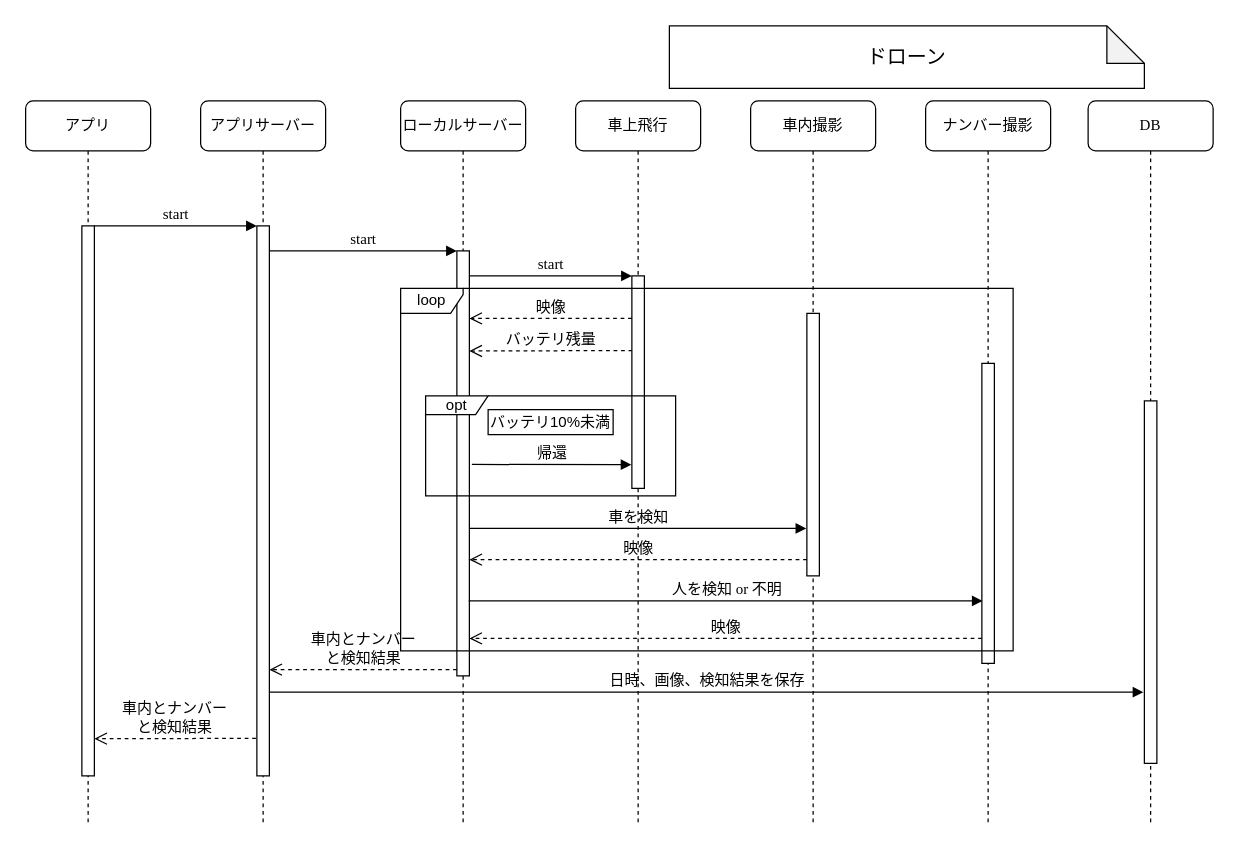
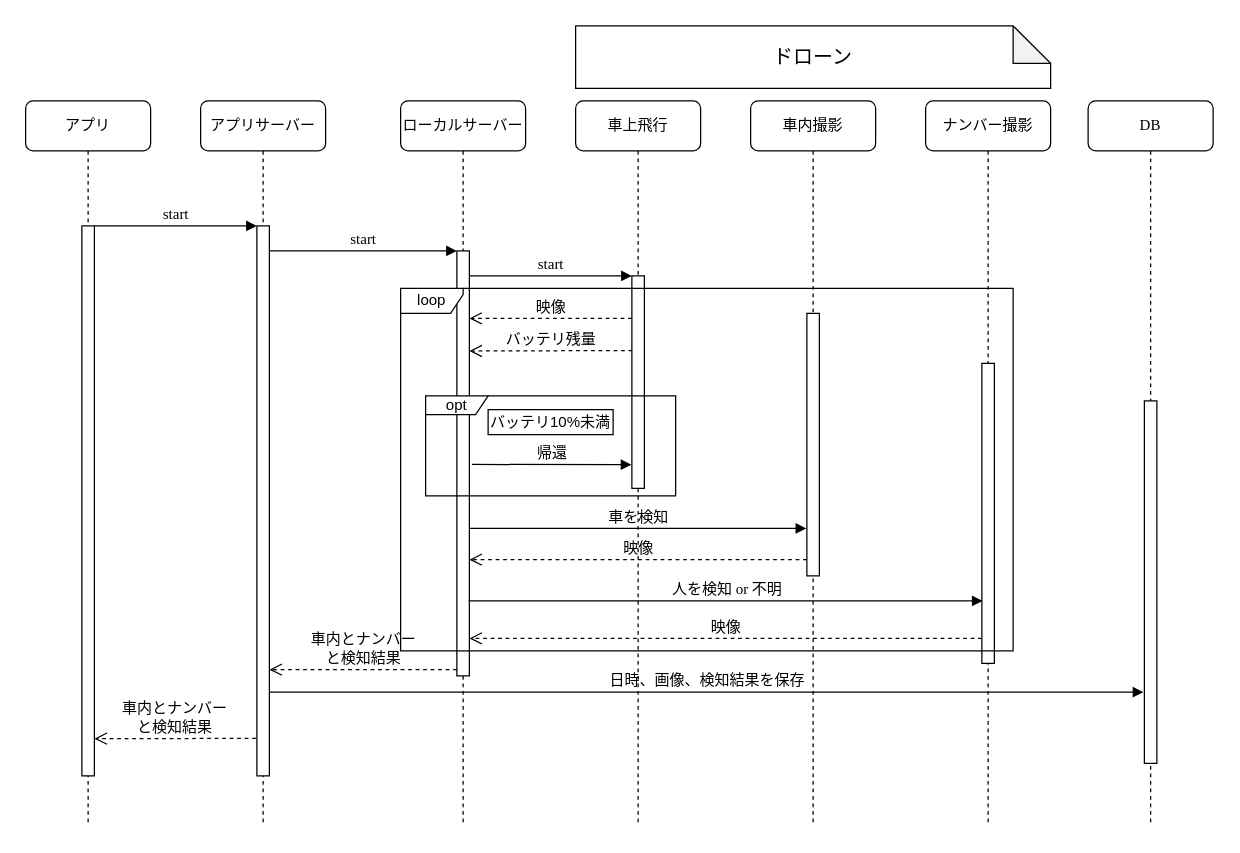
(907, 57) -> (813, 57)
